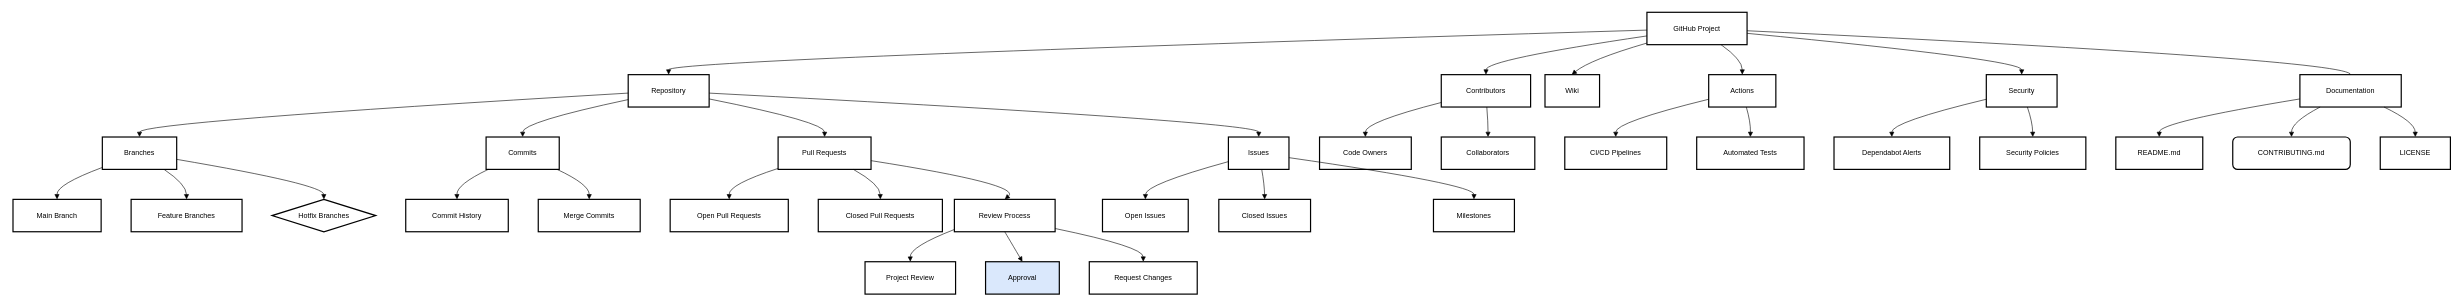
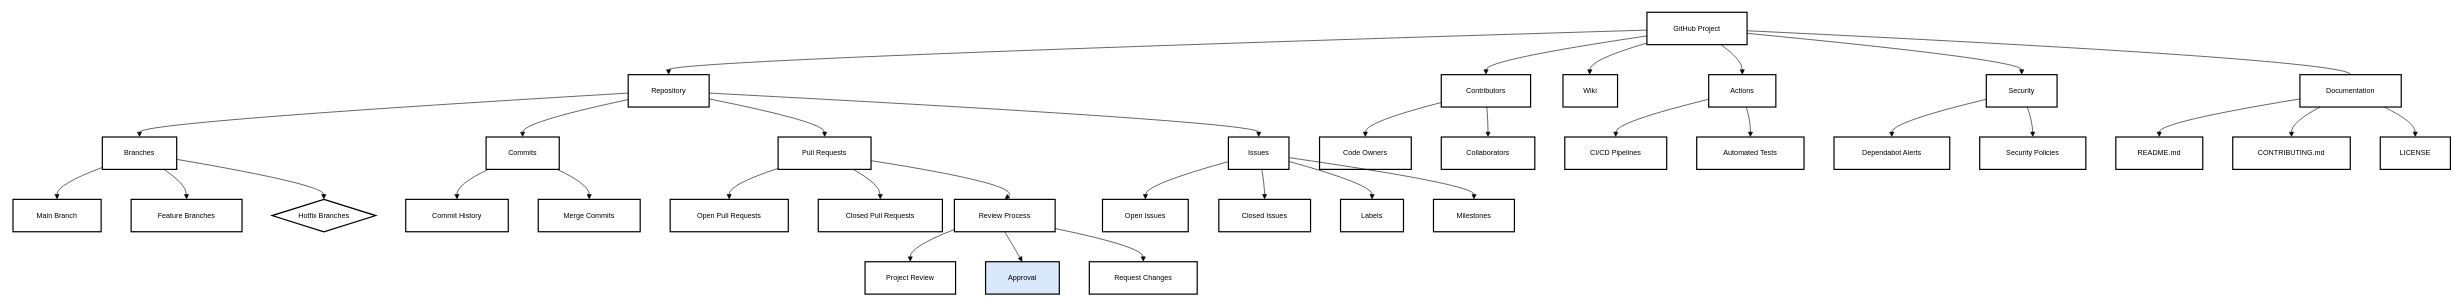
(1573, 91) -> (1591, 91)
(2292, 153) -> (2292, 153)
none -> (1332, 174)
none -> (1372, 216)
